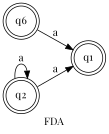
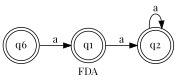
(52, 78) -> (118, 45)
